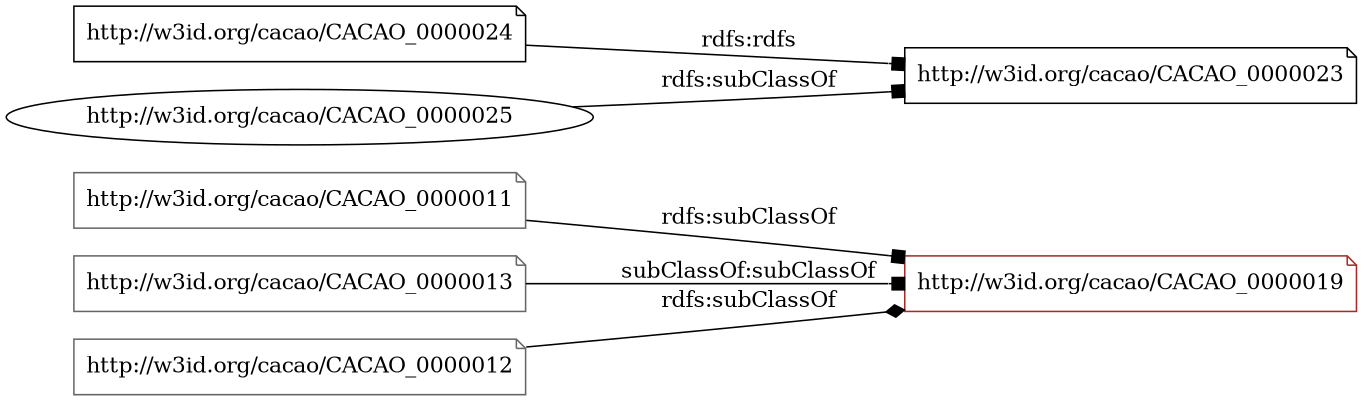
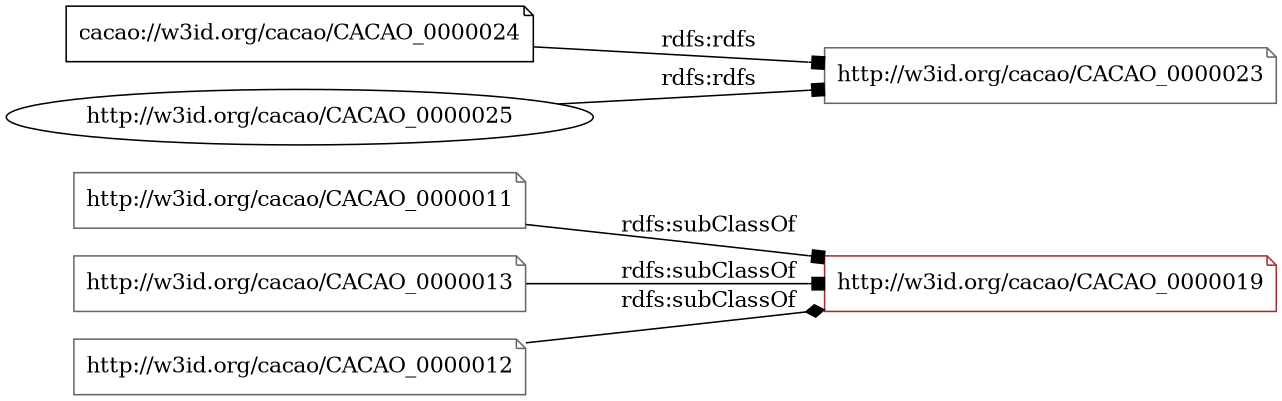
(300, 34) -> (300, 34)
(1131, 76) -> (1050, 76)
(749, 81) -> (709, 79)
(749, 272) -> (709, 272)
